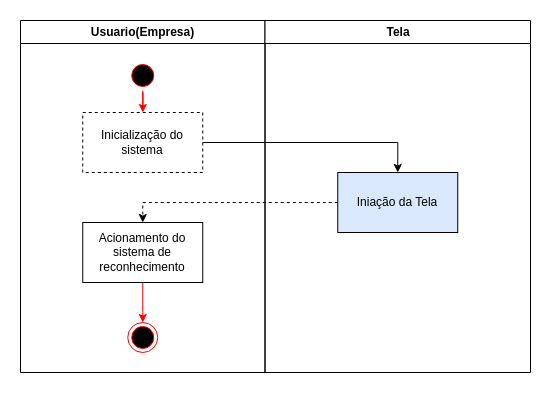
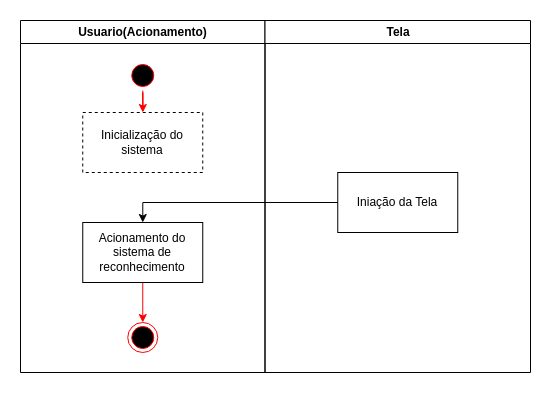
(143, 33) -> (143, 33)
(312, 143) -> none
(235, 203) -> (235, 203)
(398, 203) -> (398, 203)
